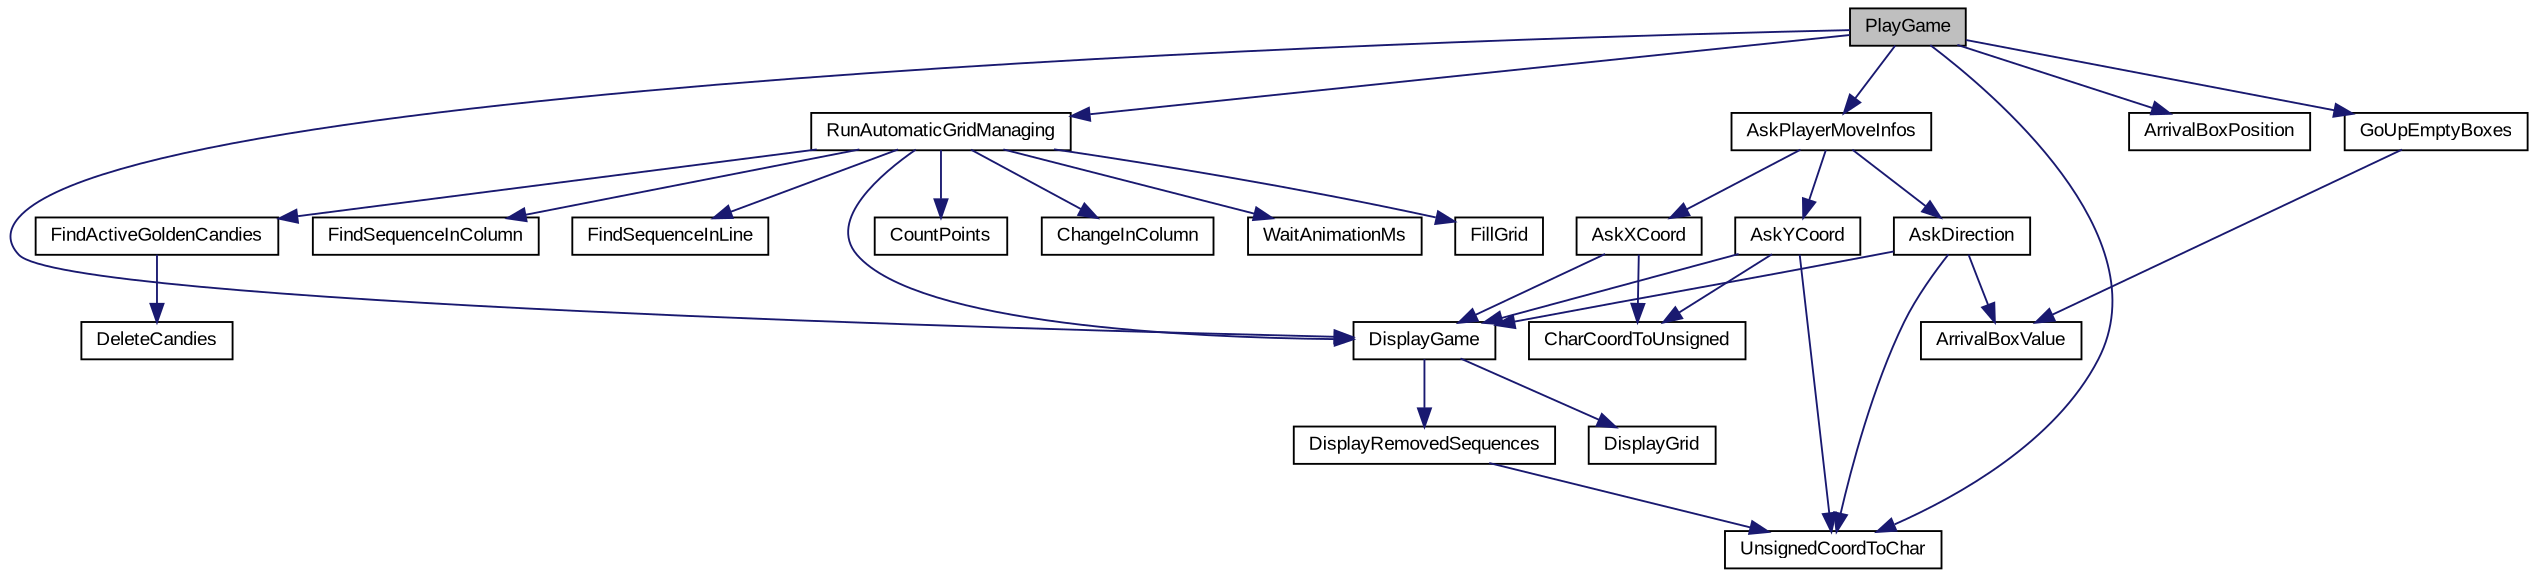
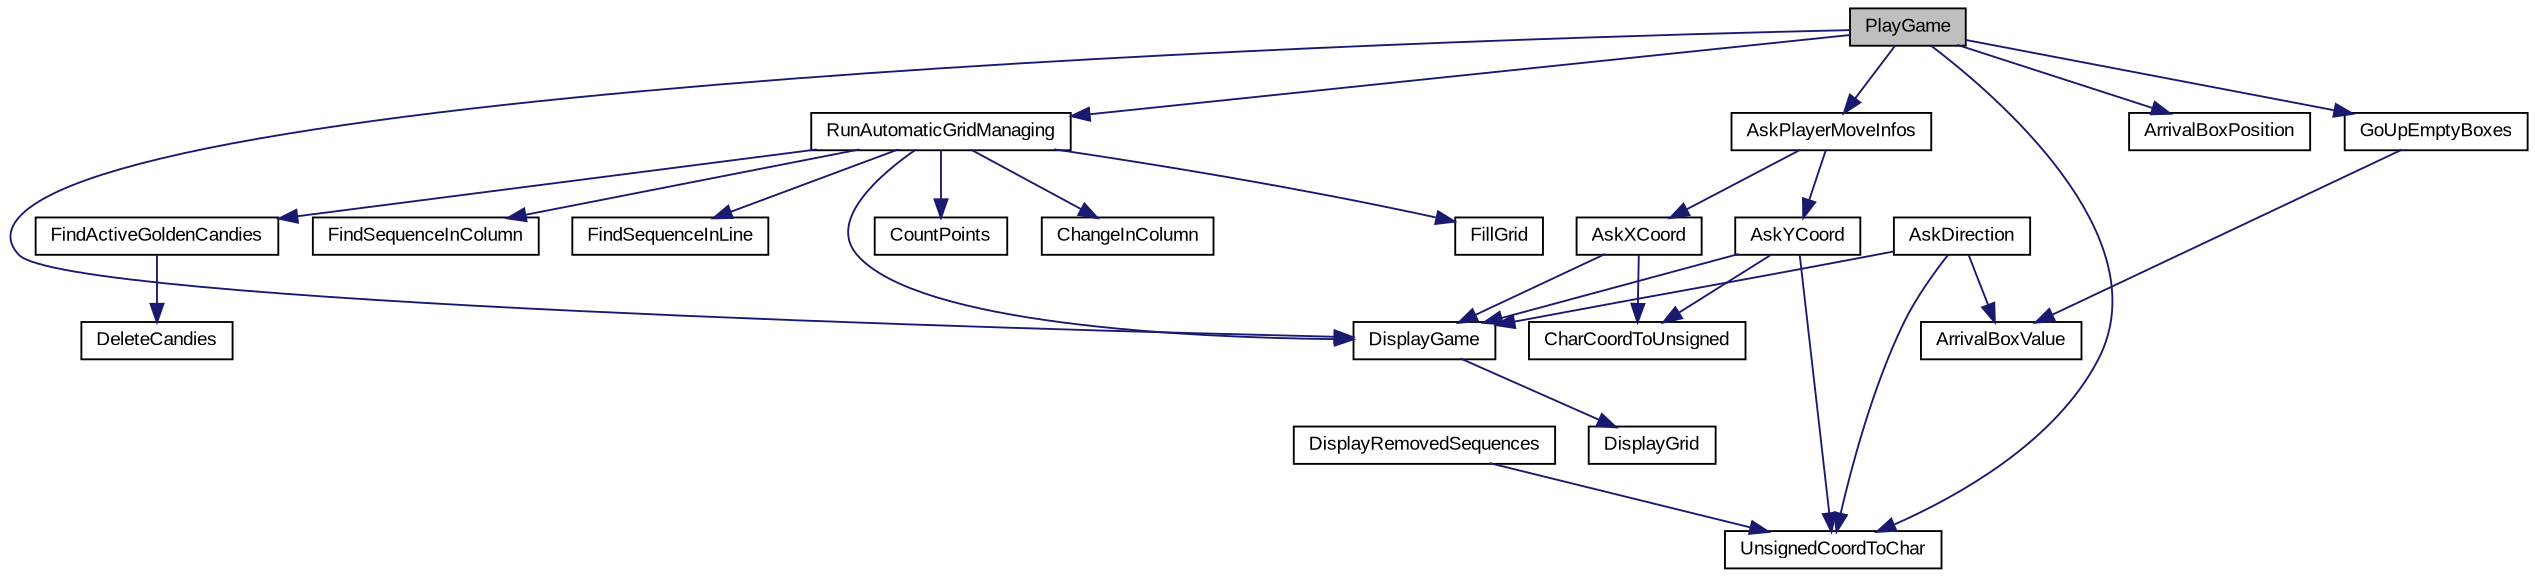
(1889, 178) -> none
(1335, 236) -> none
(1424, 384) -> none
